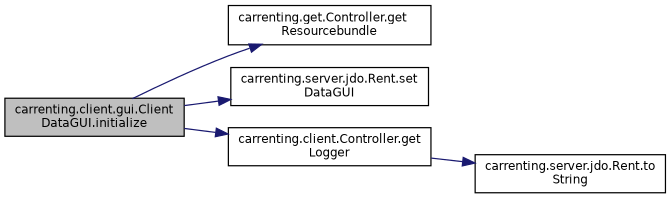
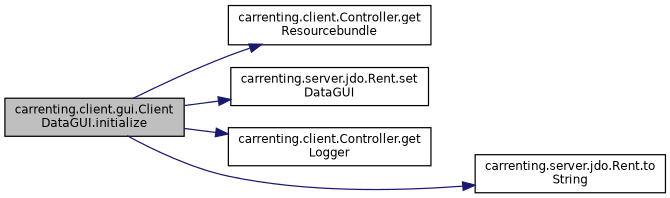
(330, 25) -> (330, 25)
(447, 160) -> (291, 186)
